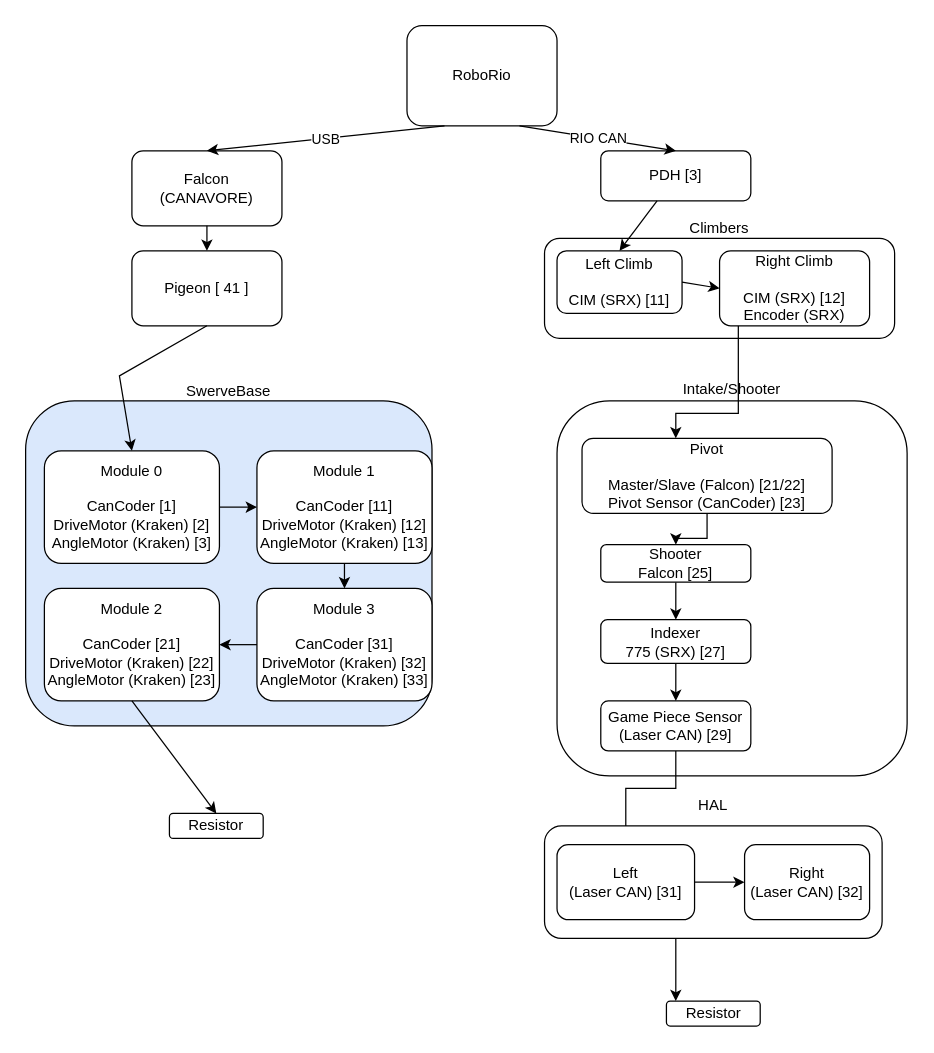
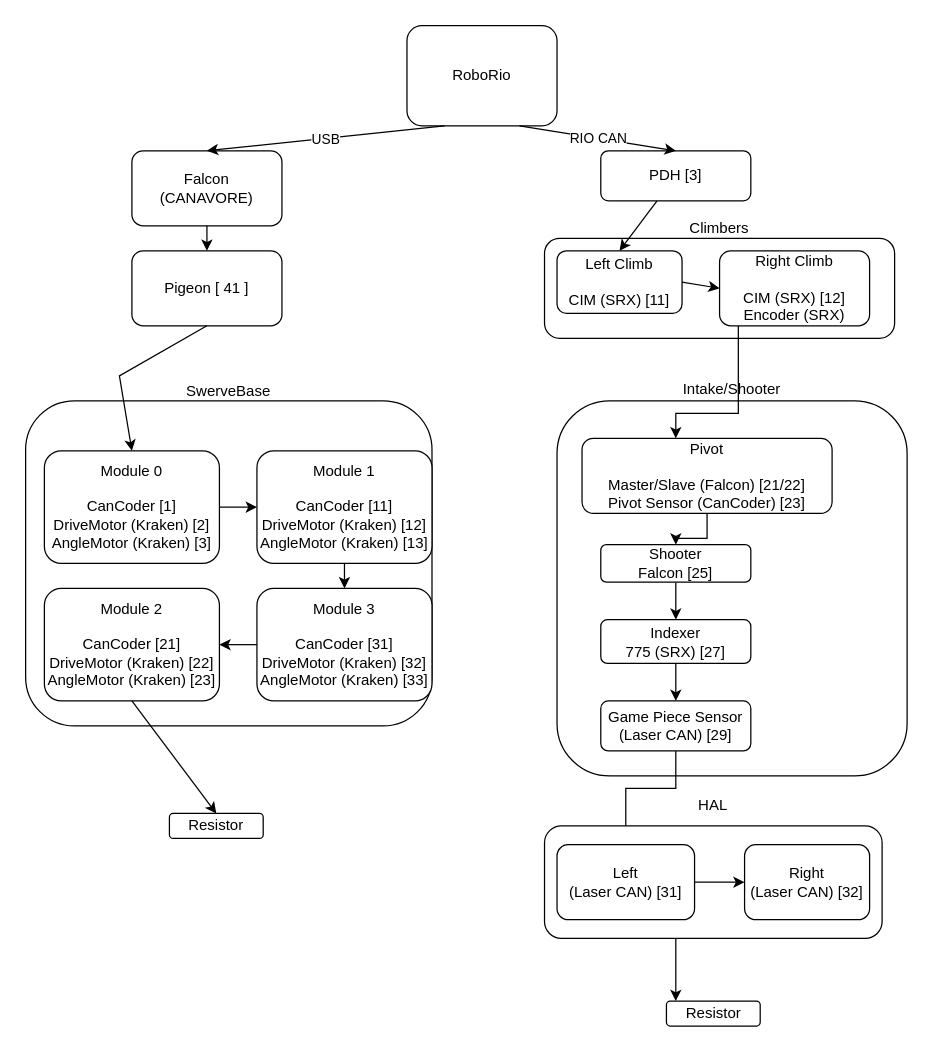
(229, 563) -> (229, 563)
